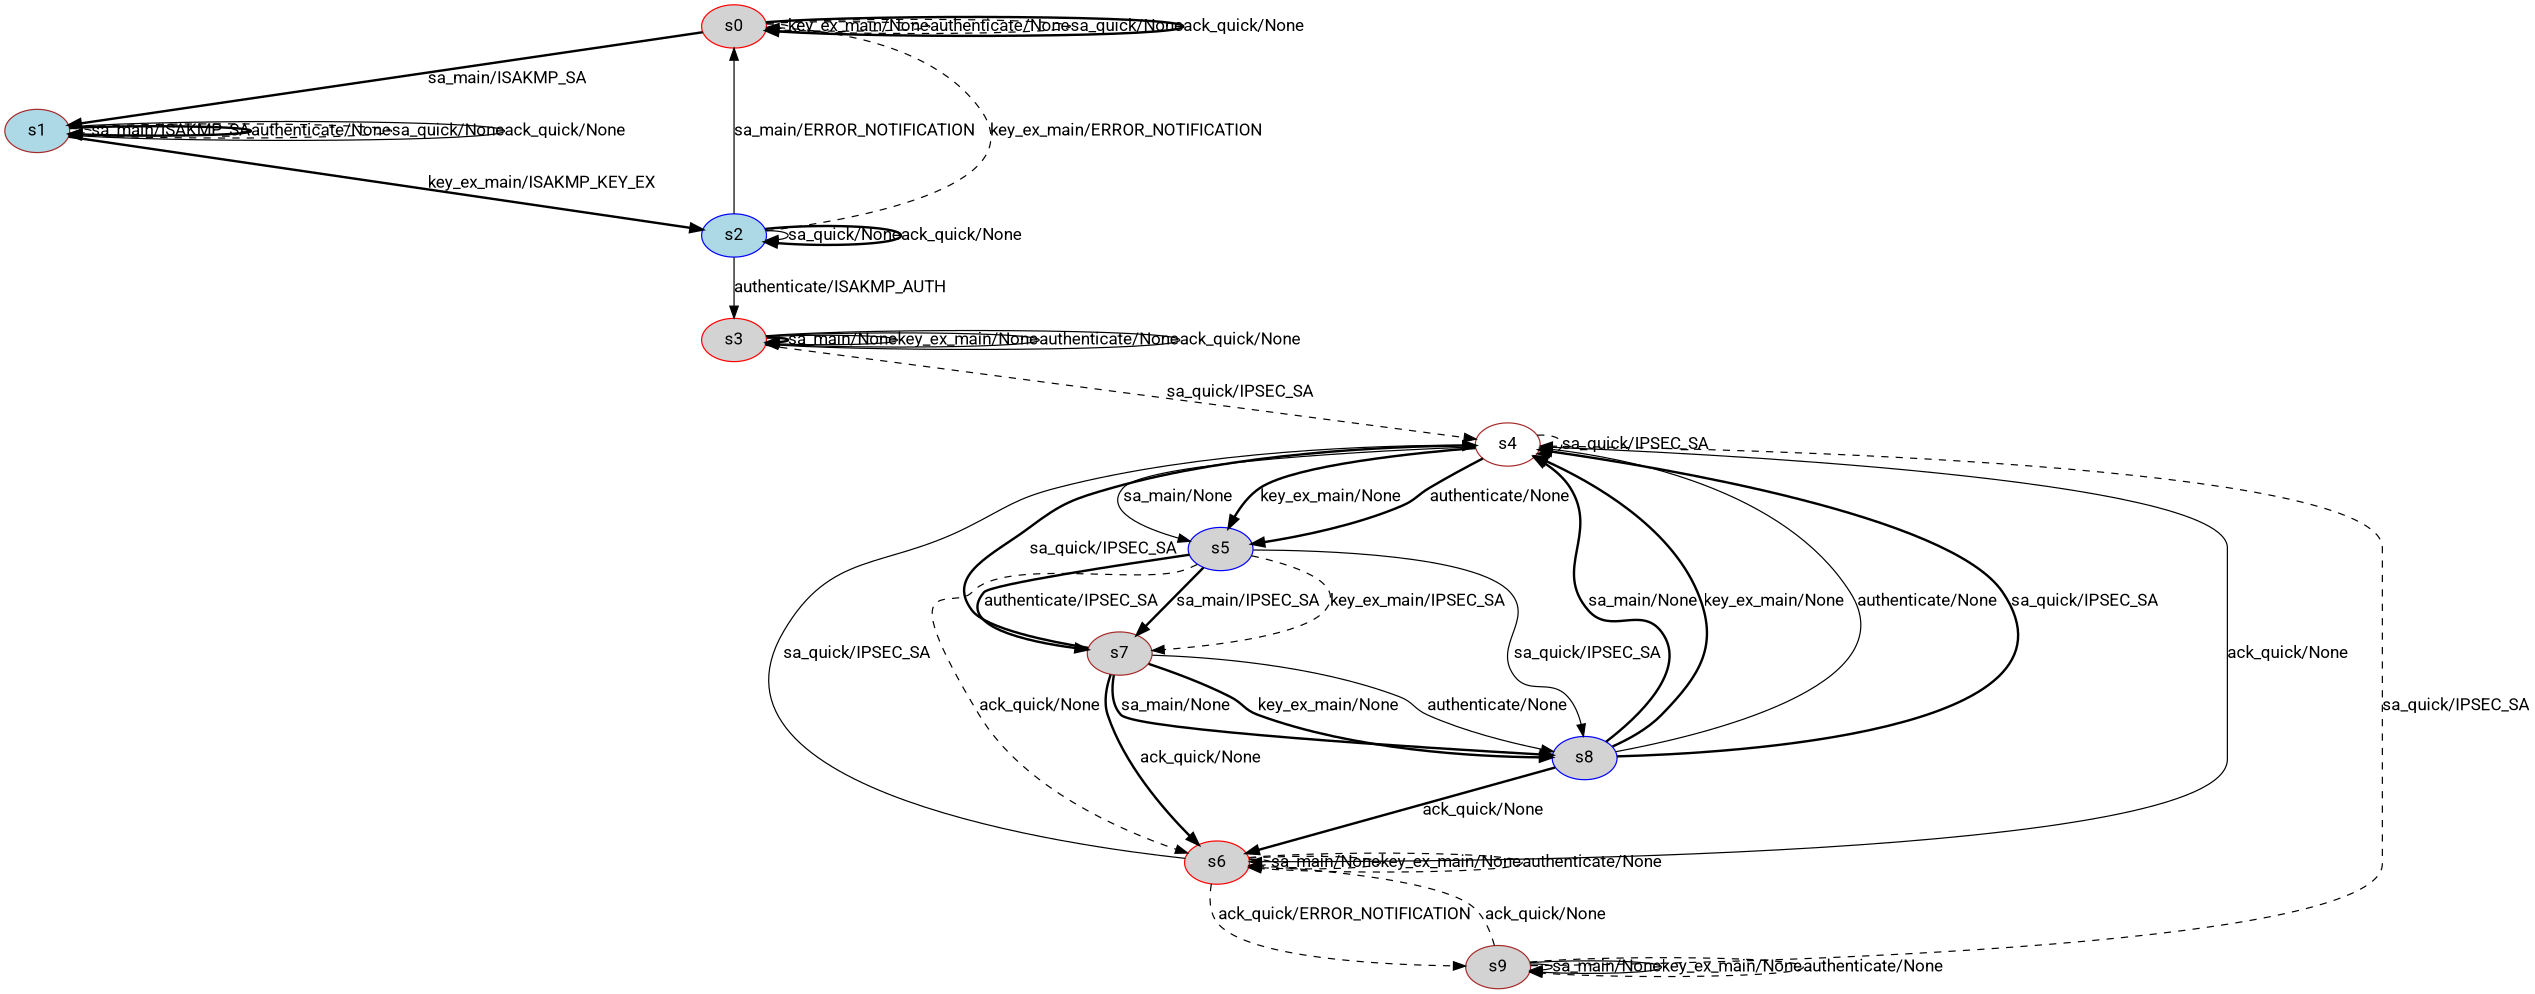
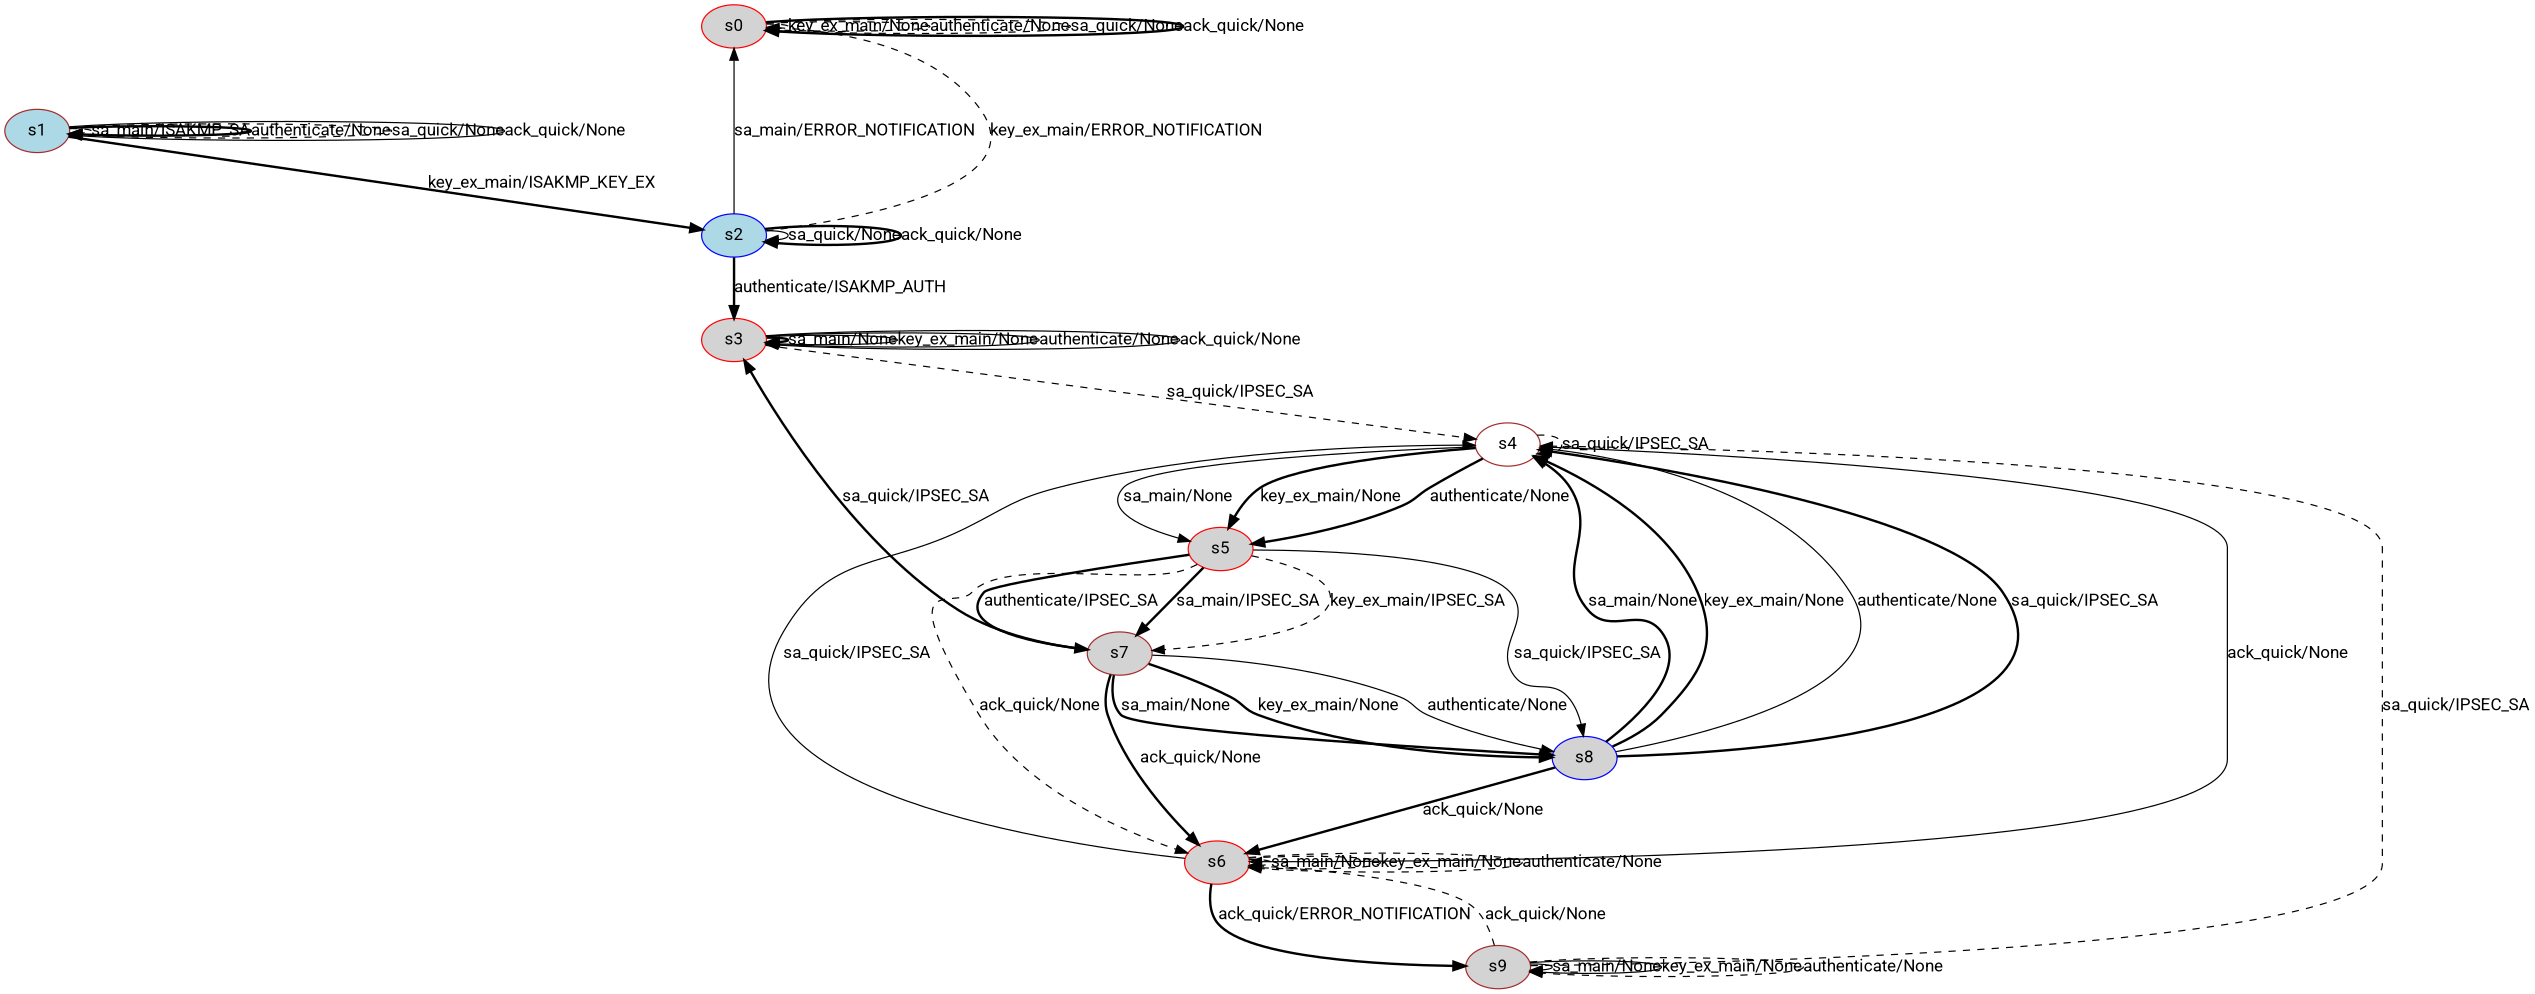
(392, 78) -> none
(734, 282) -> (734, 282)
(1107, 489) -> (879, 544)
(1221, 549) -> (1221, 549)
(1312, 956) -> (1312, 956)
